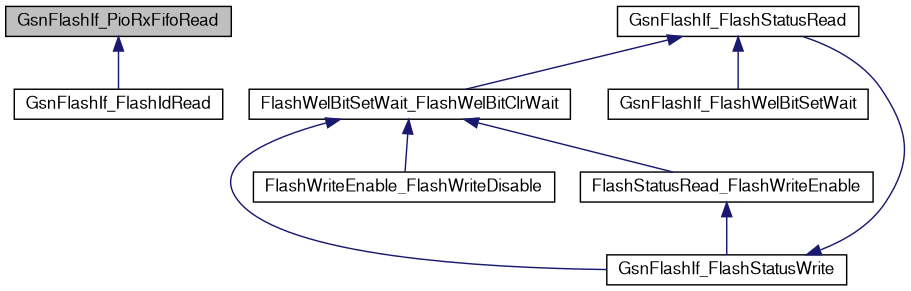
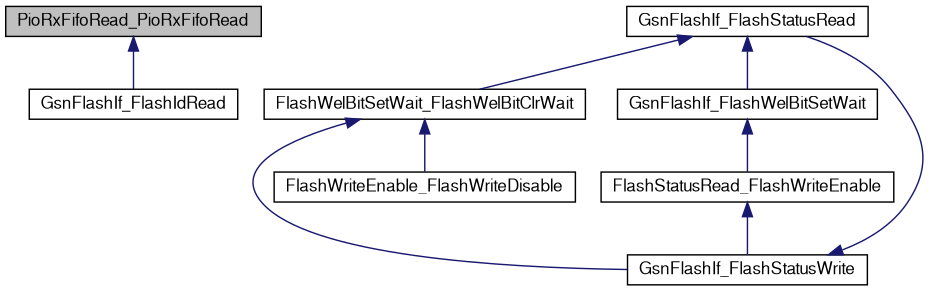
(119, 21) -> (133, 21)
(575, 147) -> (747, 153)
